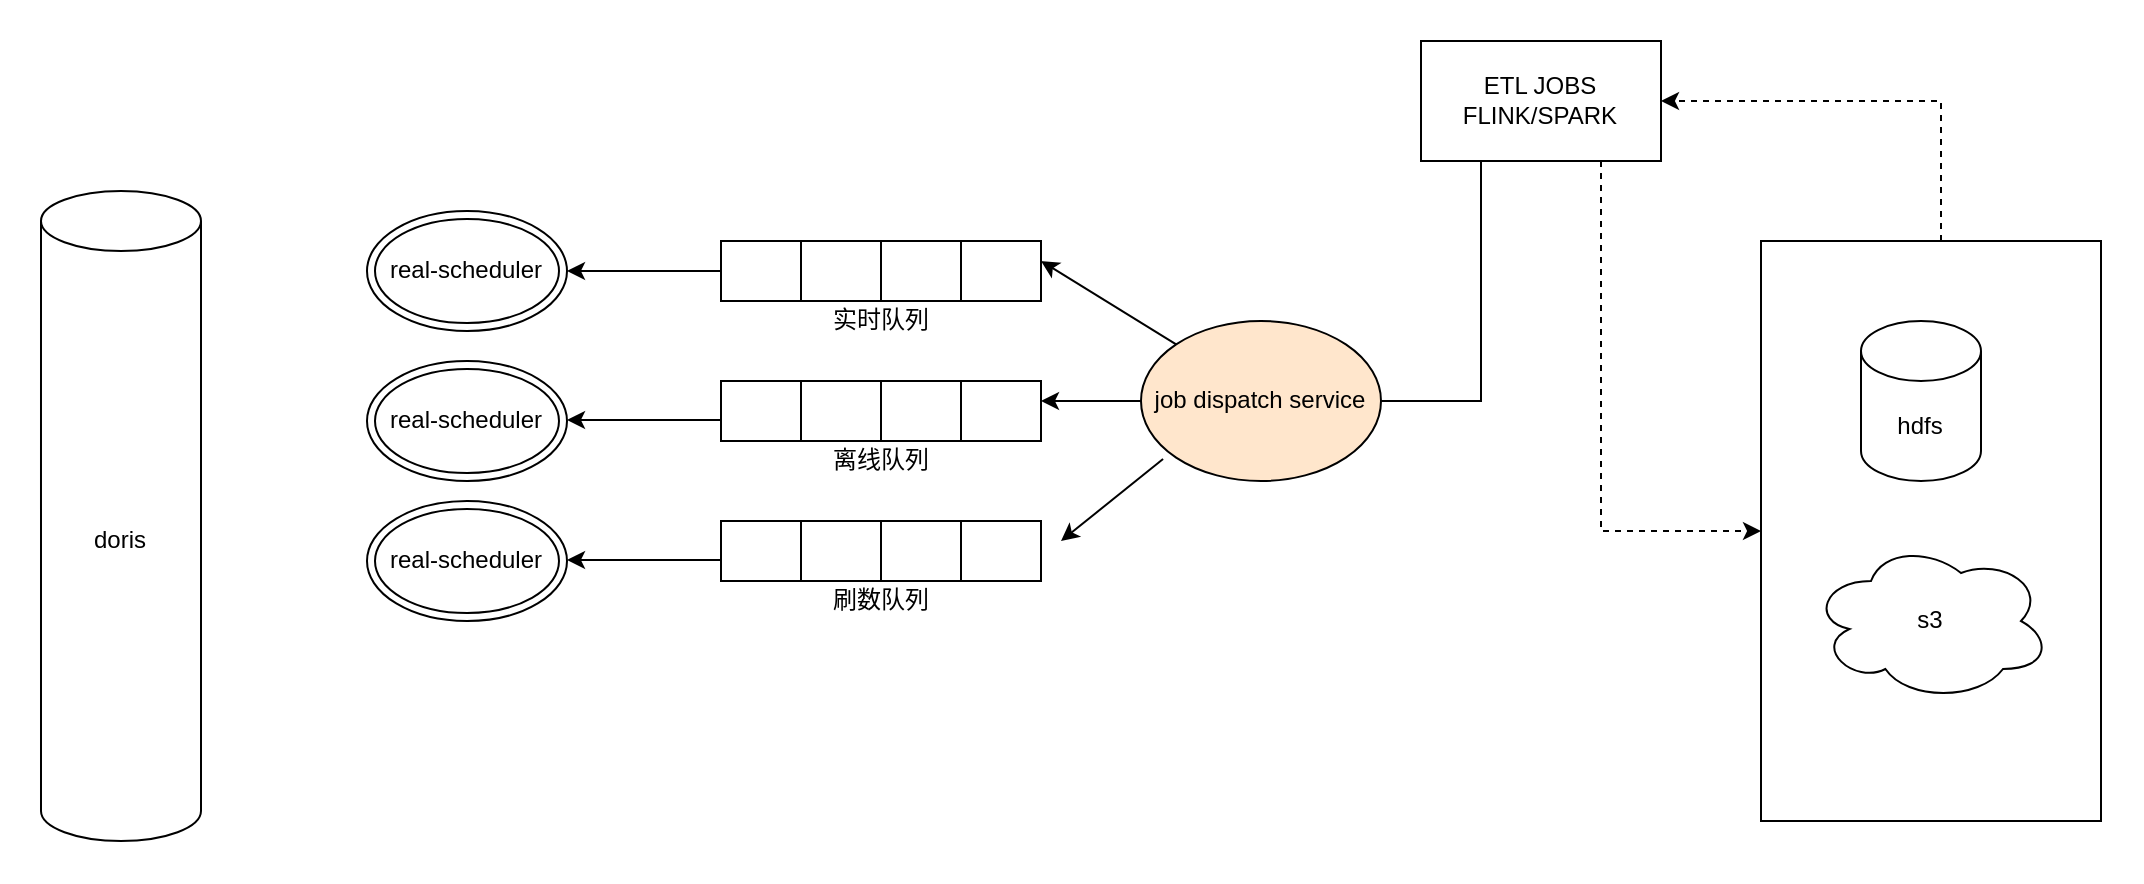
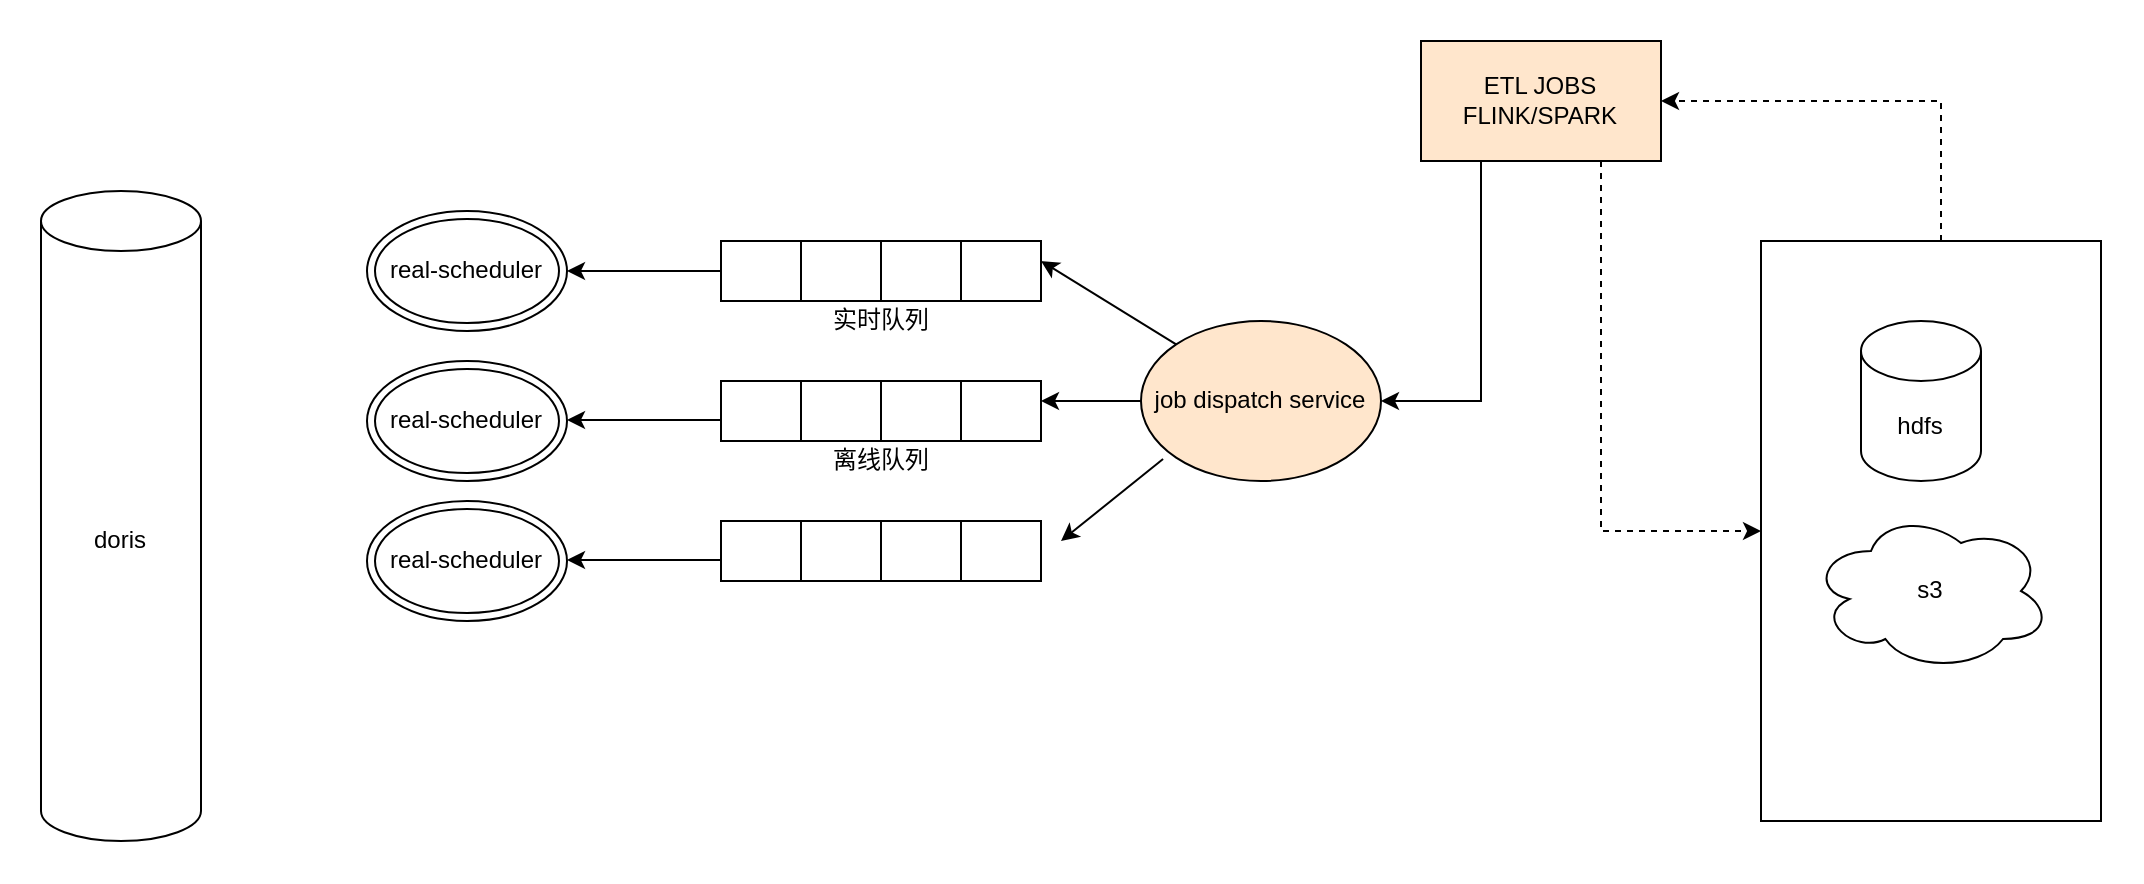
(1541, 101) -> (1541, 101)
(1390, 401) -> (1396, 401)
(881, 601) -> none
(1931, 621) -> (1931, 591)
